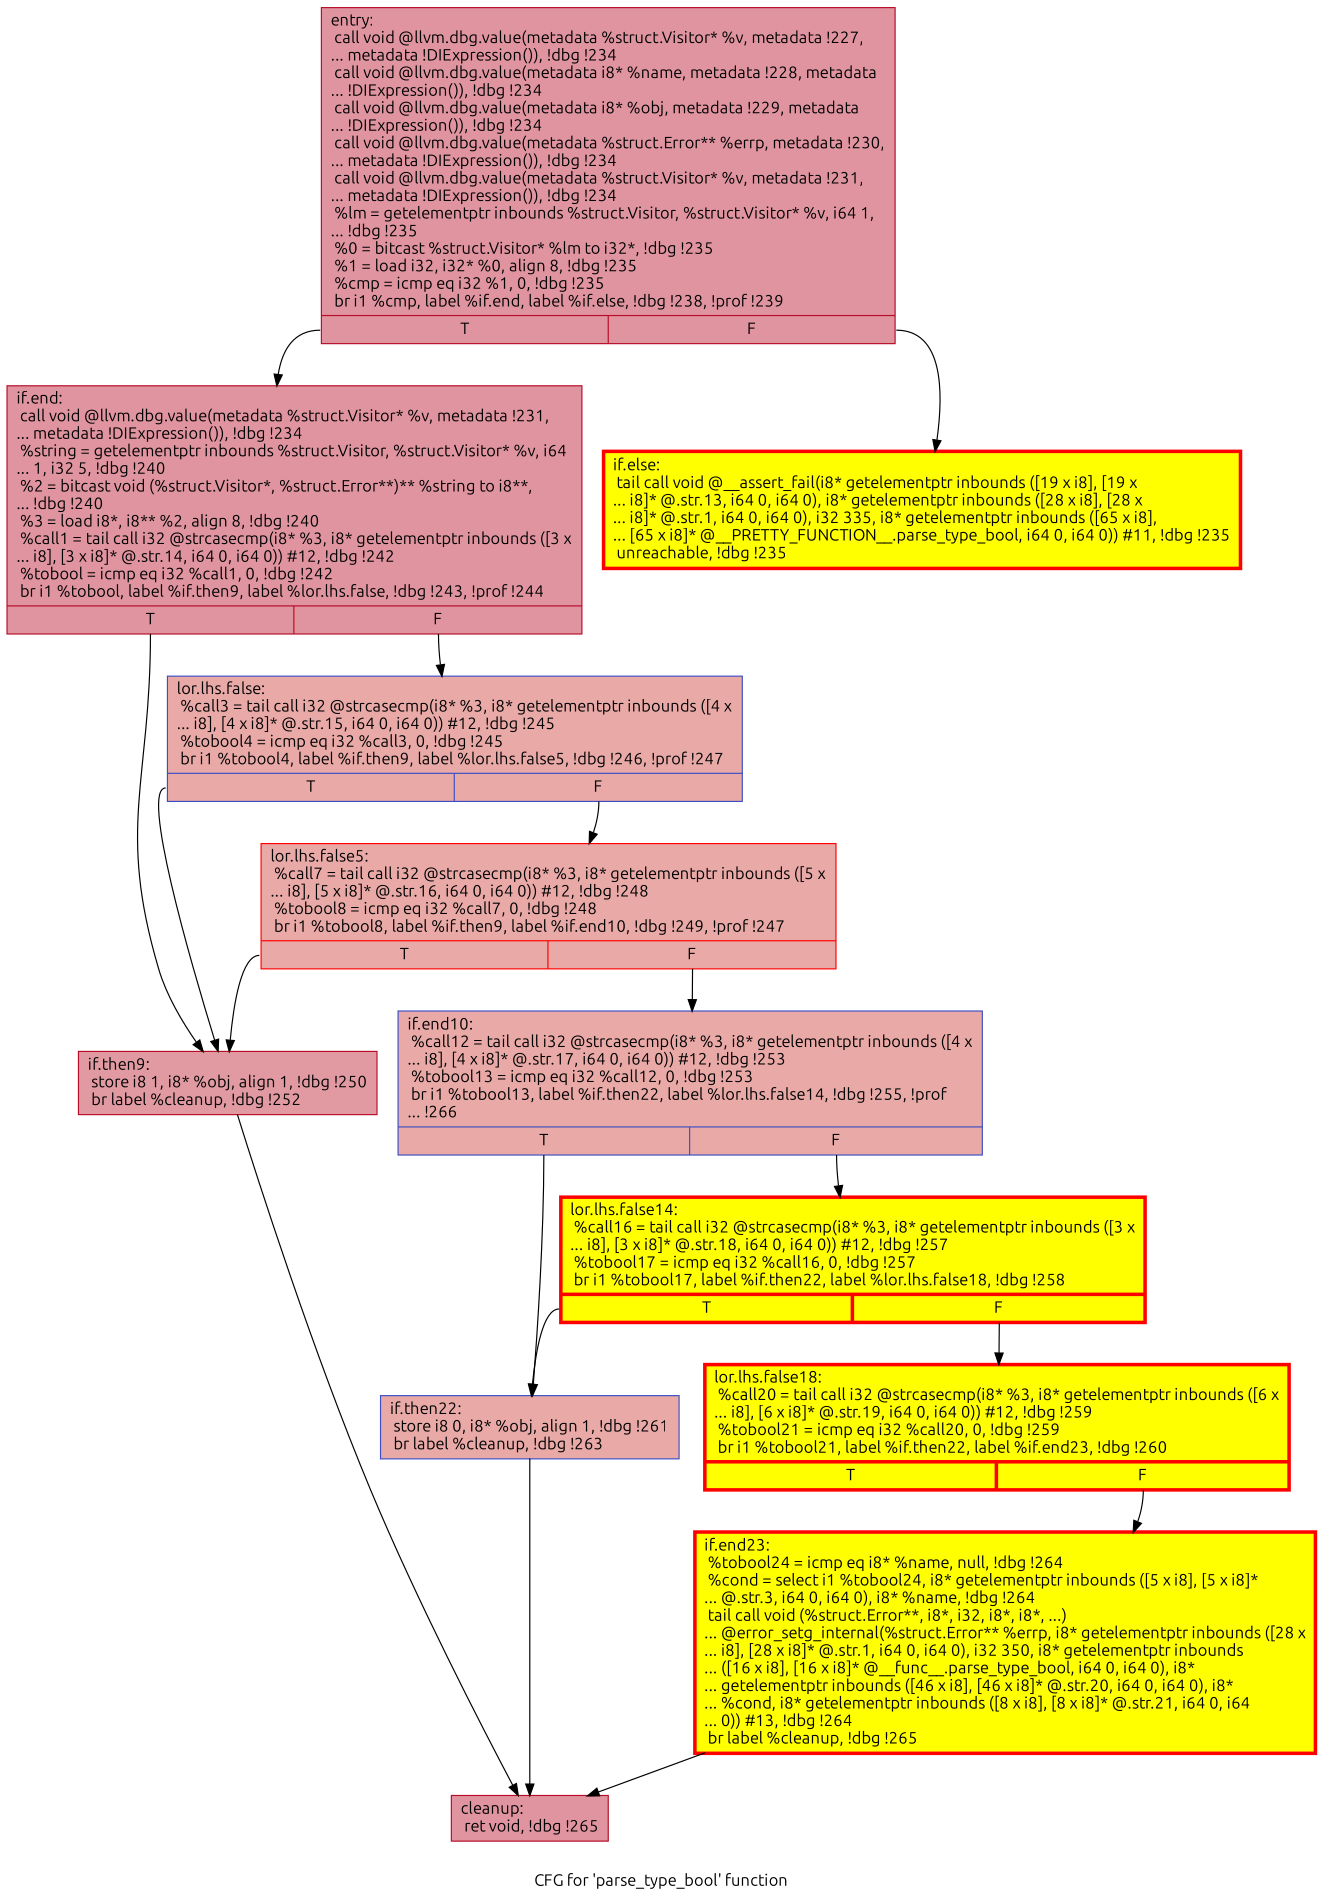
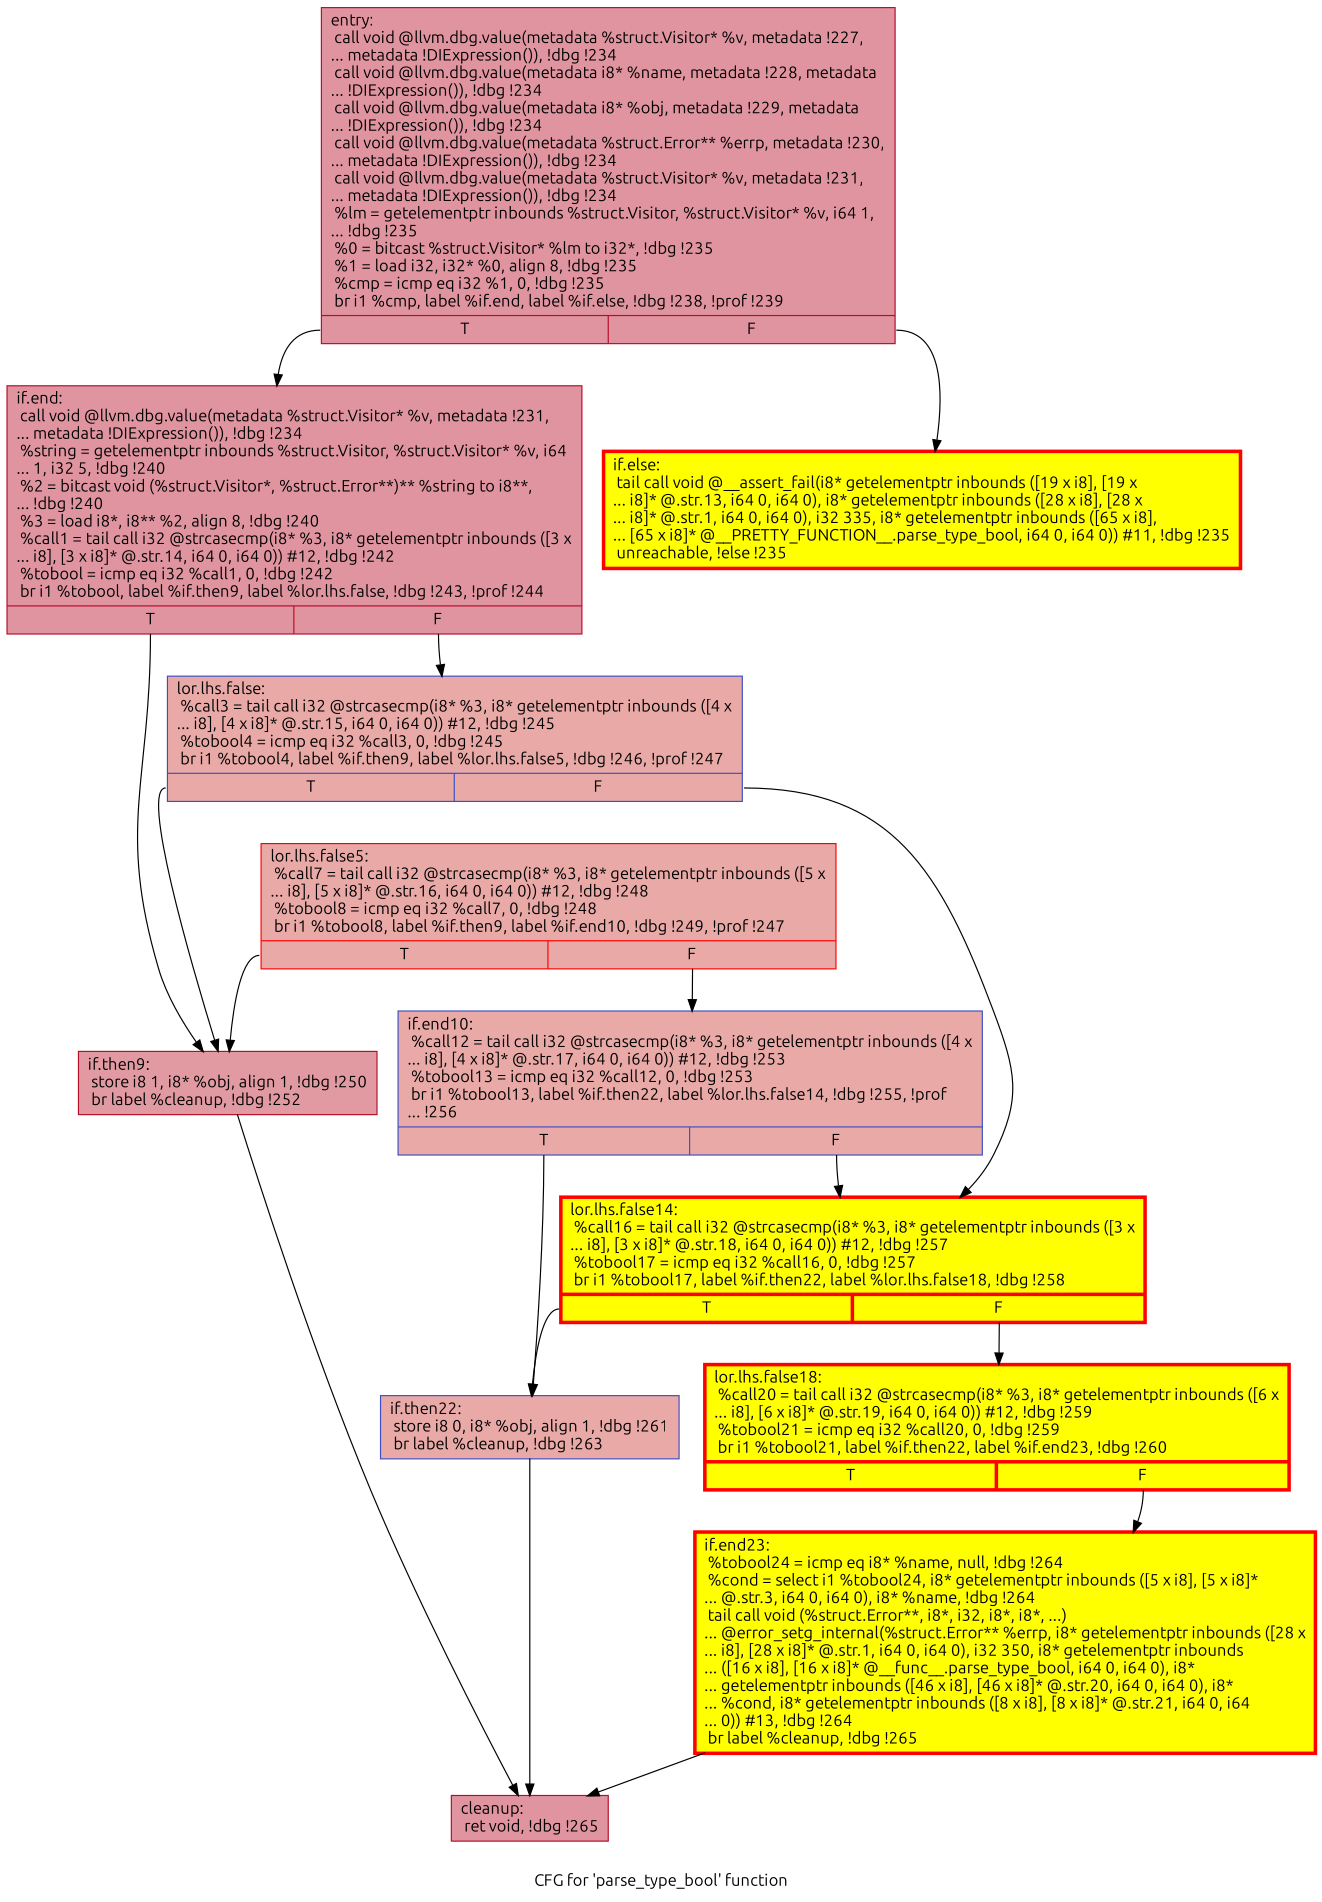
(700, 553) -> (700, 553)
(597, 817) -> (960, 932)
(433, 1112) -> (433, 1112)
